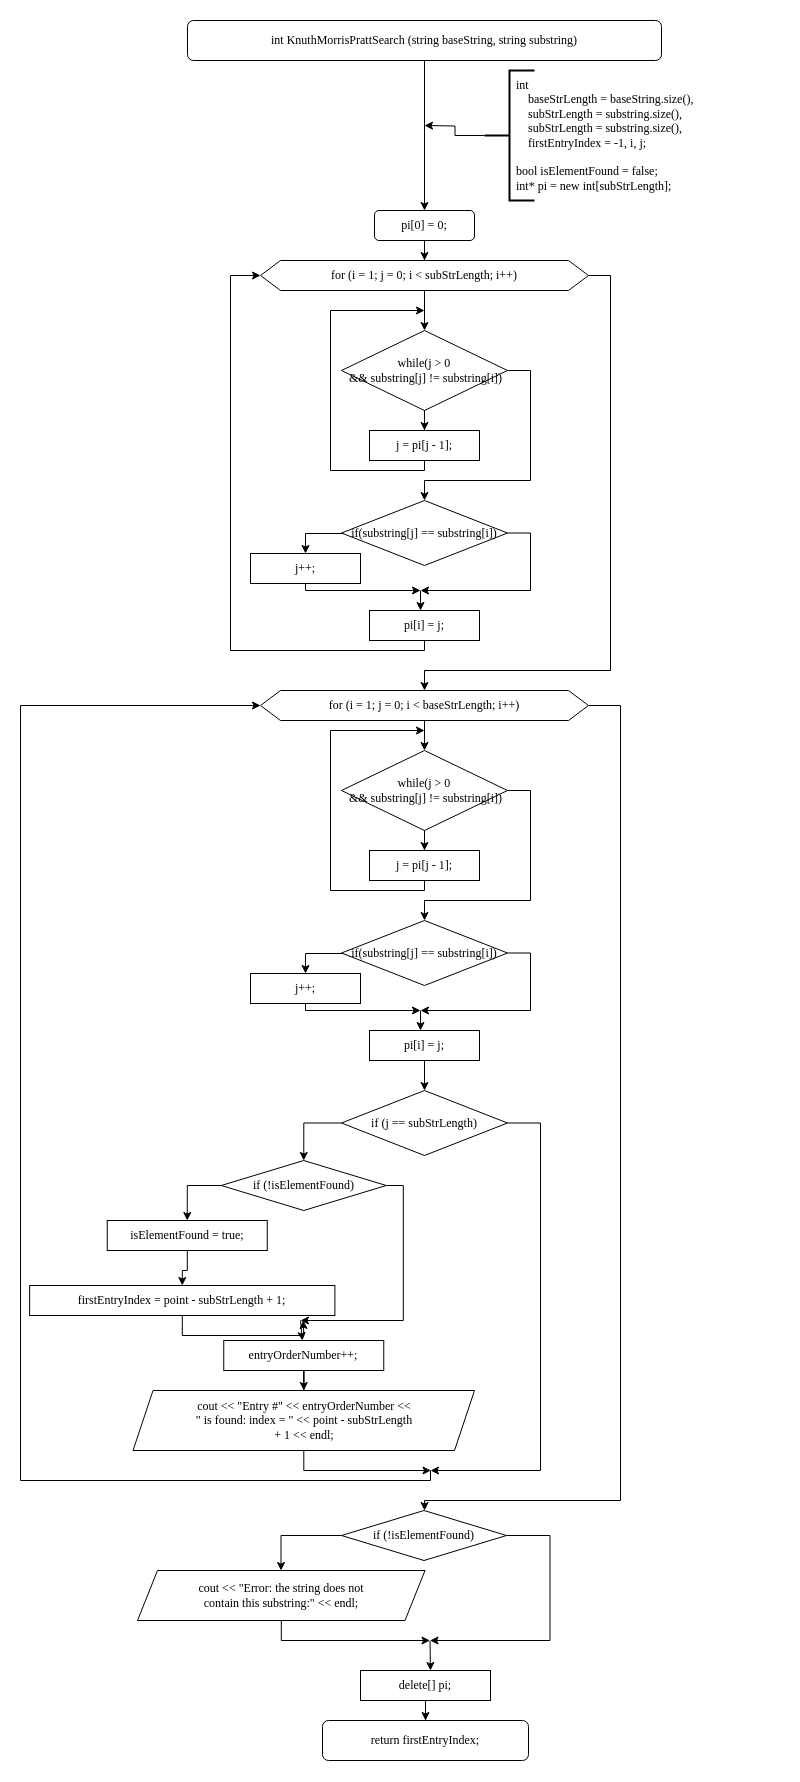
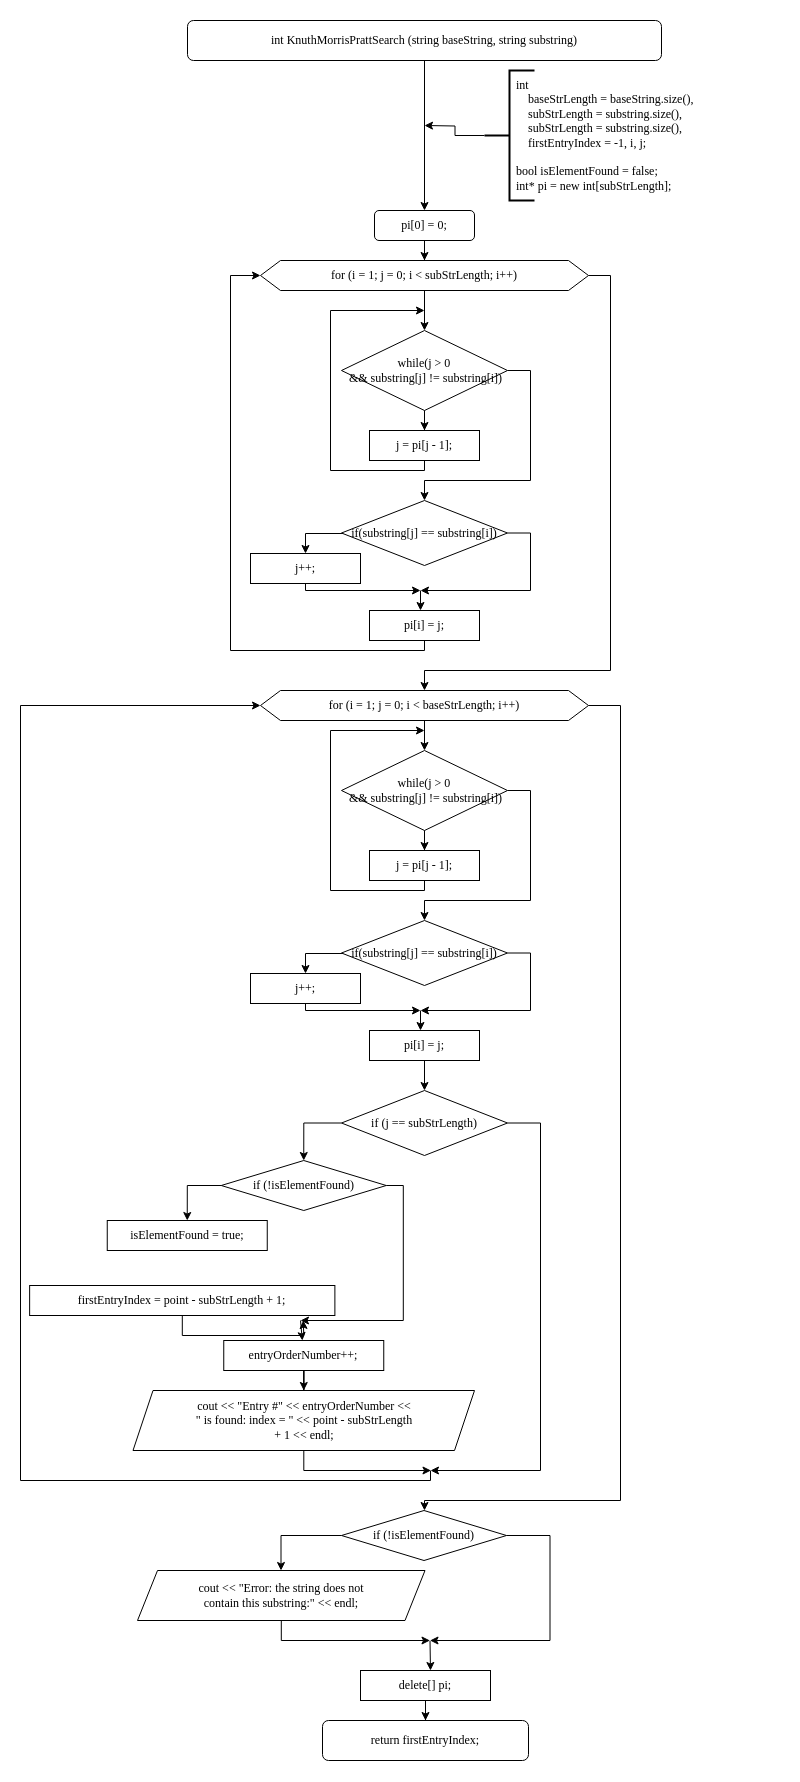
(187, 1267) -> none
